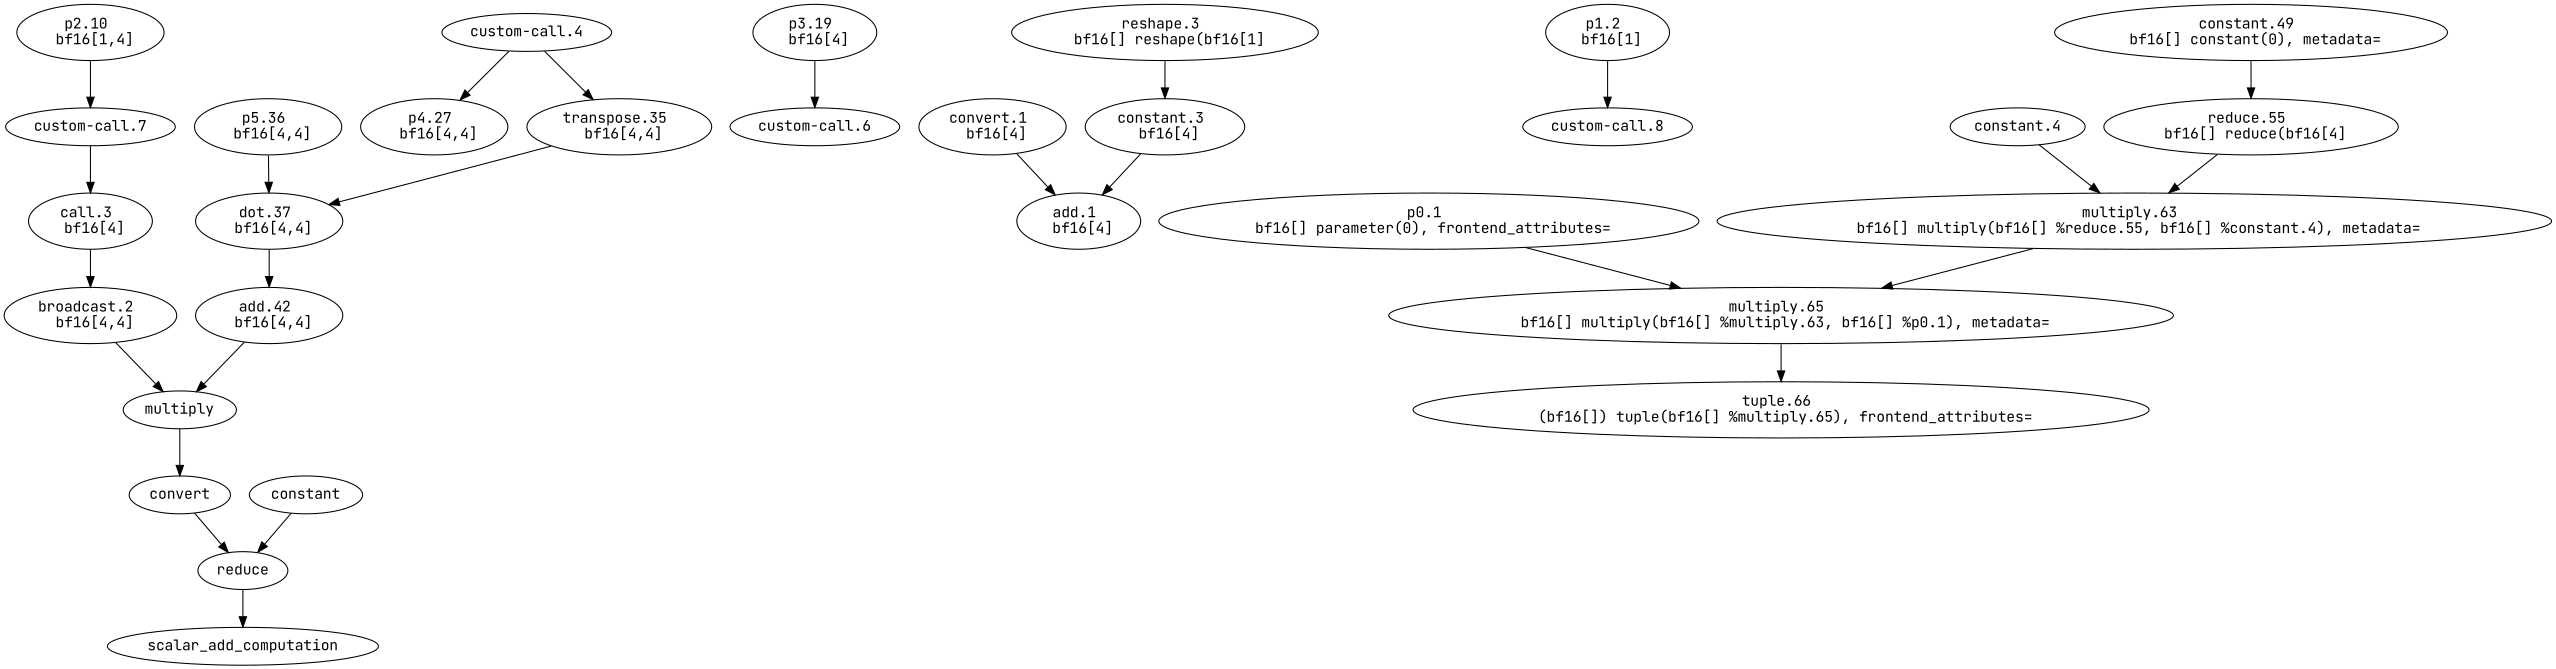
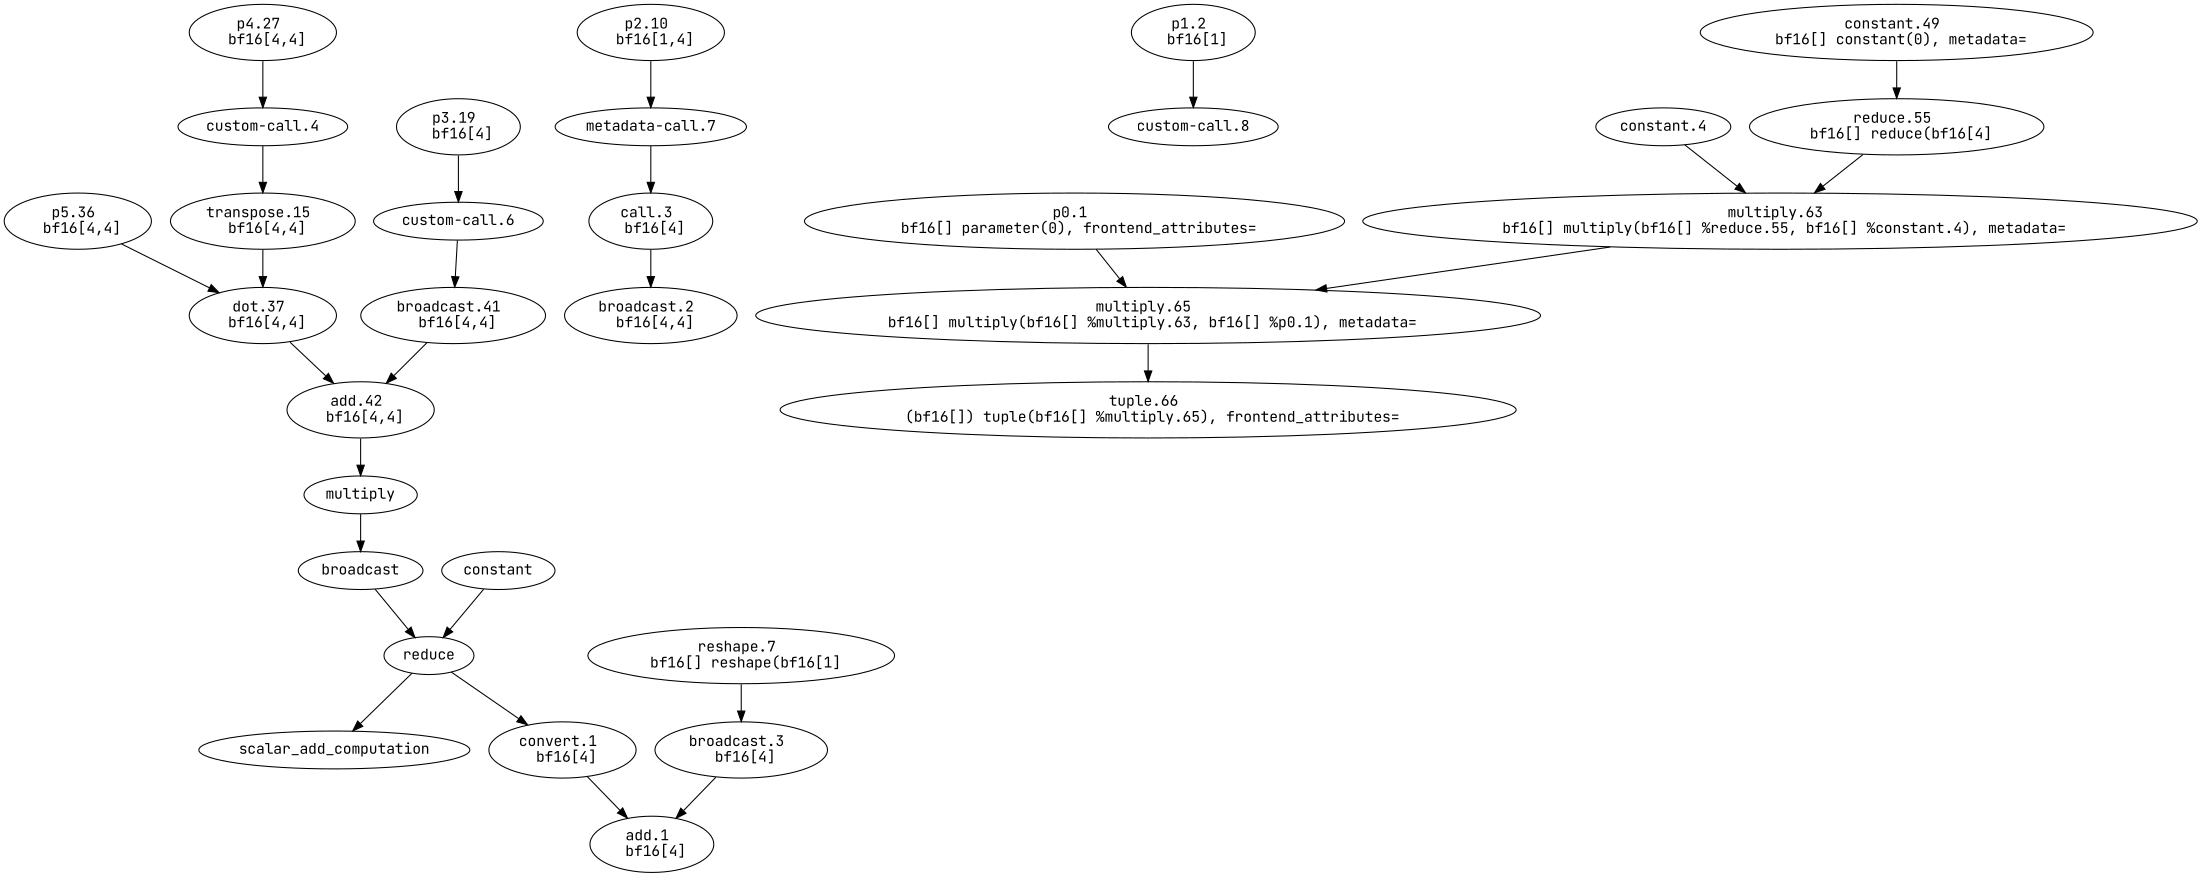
(1165, 32) -> (741, 656)
(488, 72) -> (263, 79)
(90, 127) -> (651, 127)
(619, 127) -> (263, 221)
(1165, 127) -> (741, 750)
none -> (453, 316)
(136, 363) -> none
(180, 495) -> (361, 571)
none -> (485, 695)
